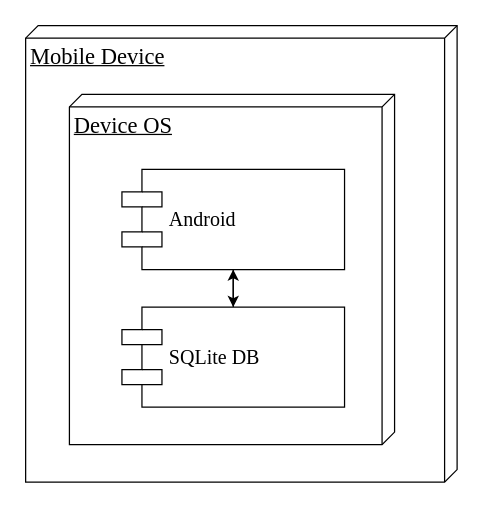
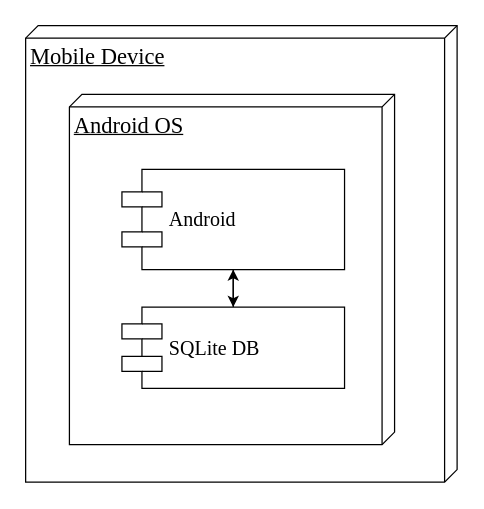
(108, 122) -> (112, 122)
(233, 357) -> (233, 348)
